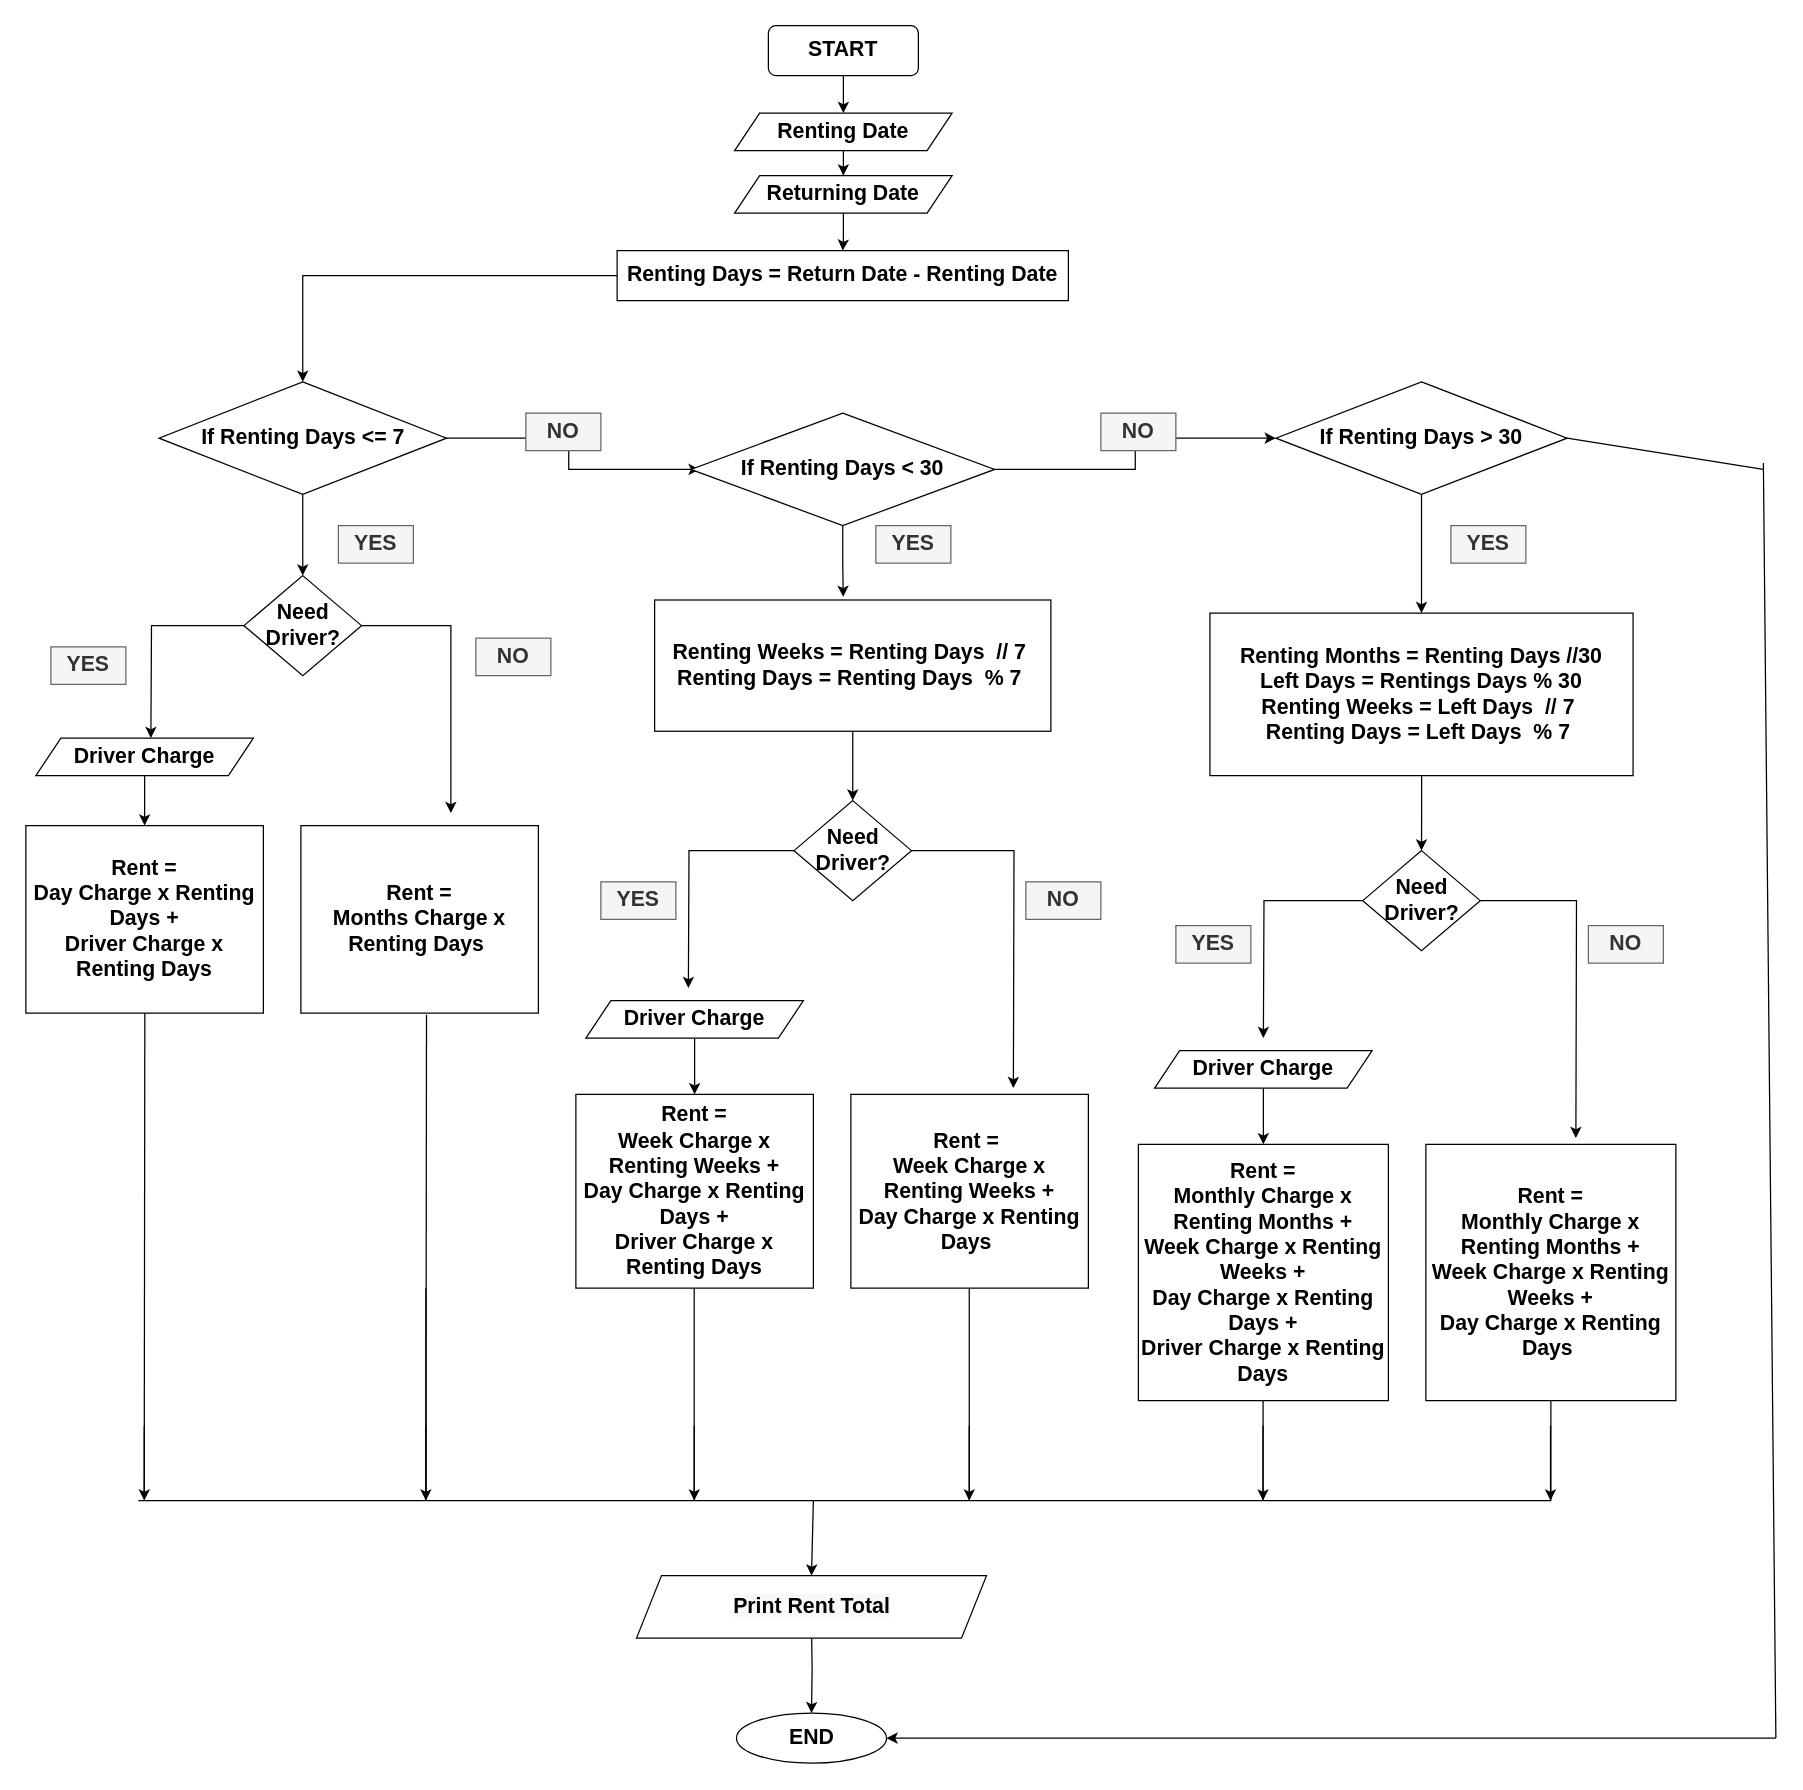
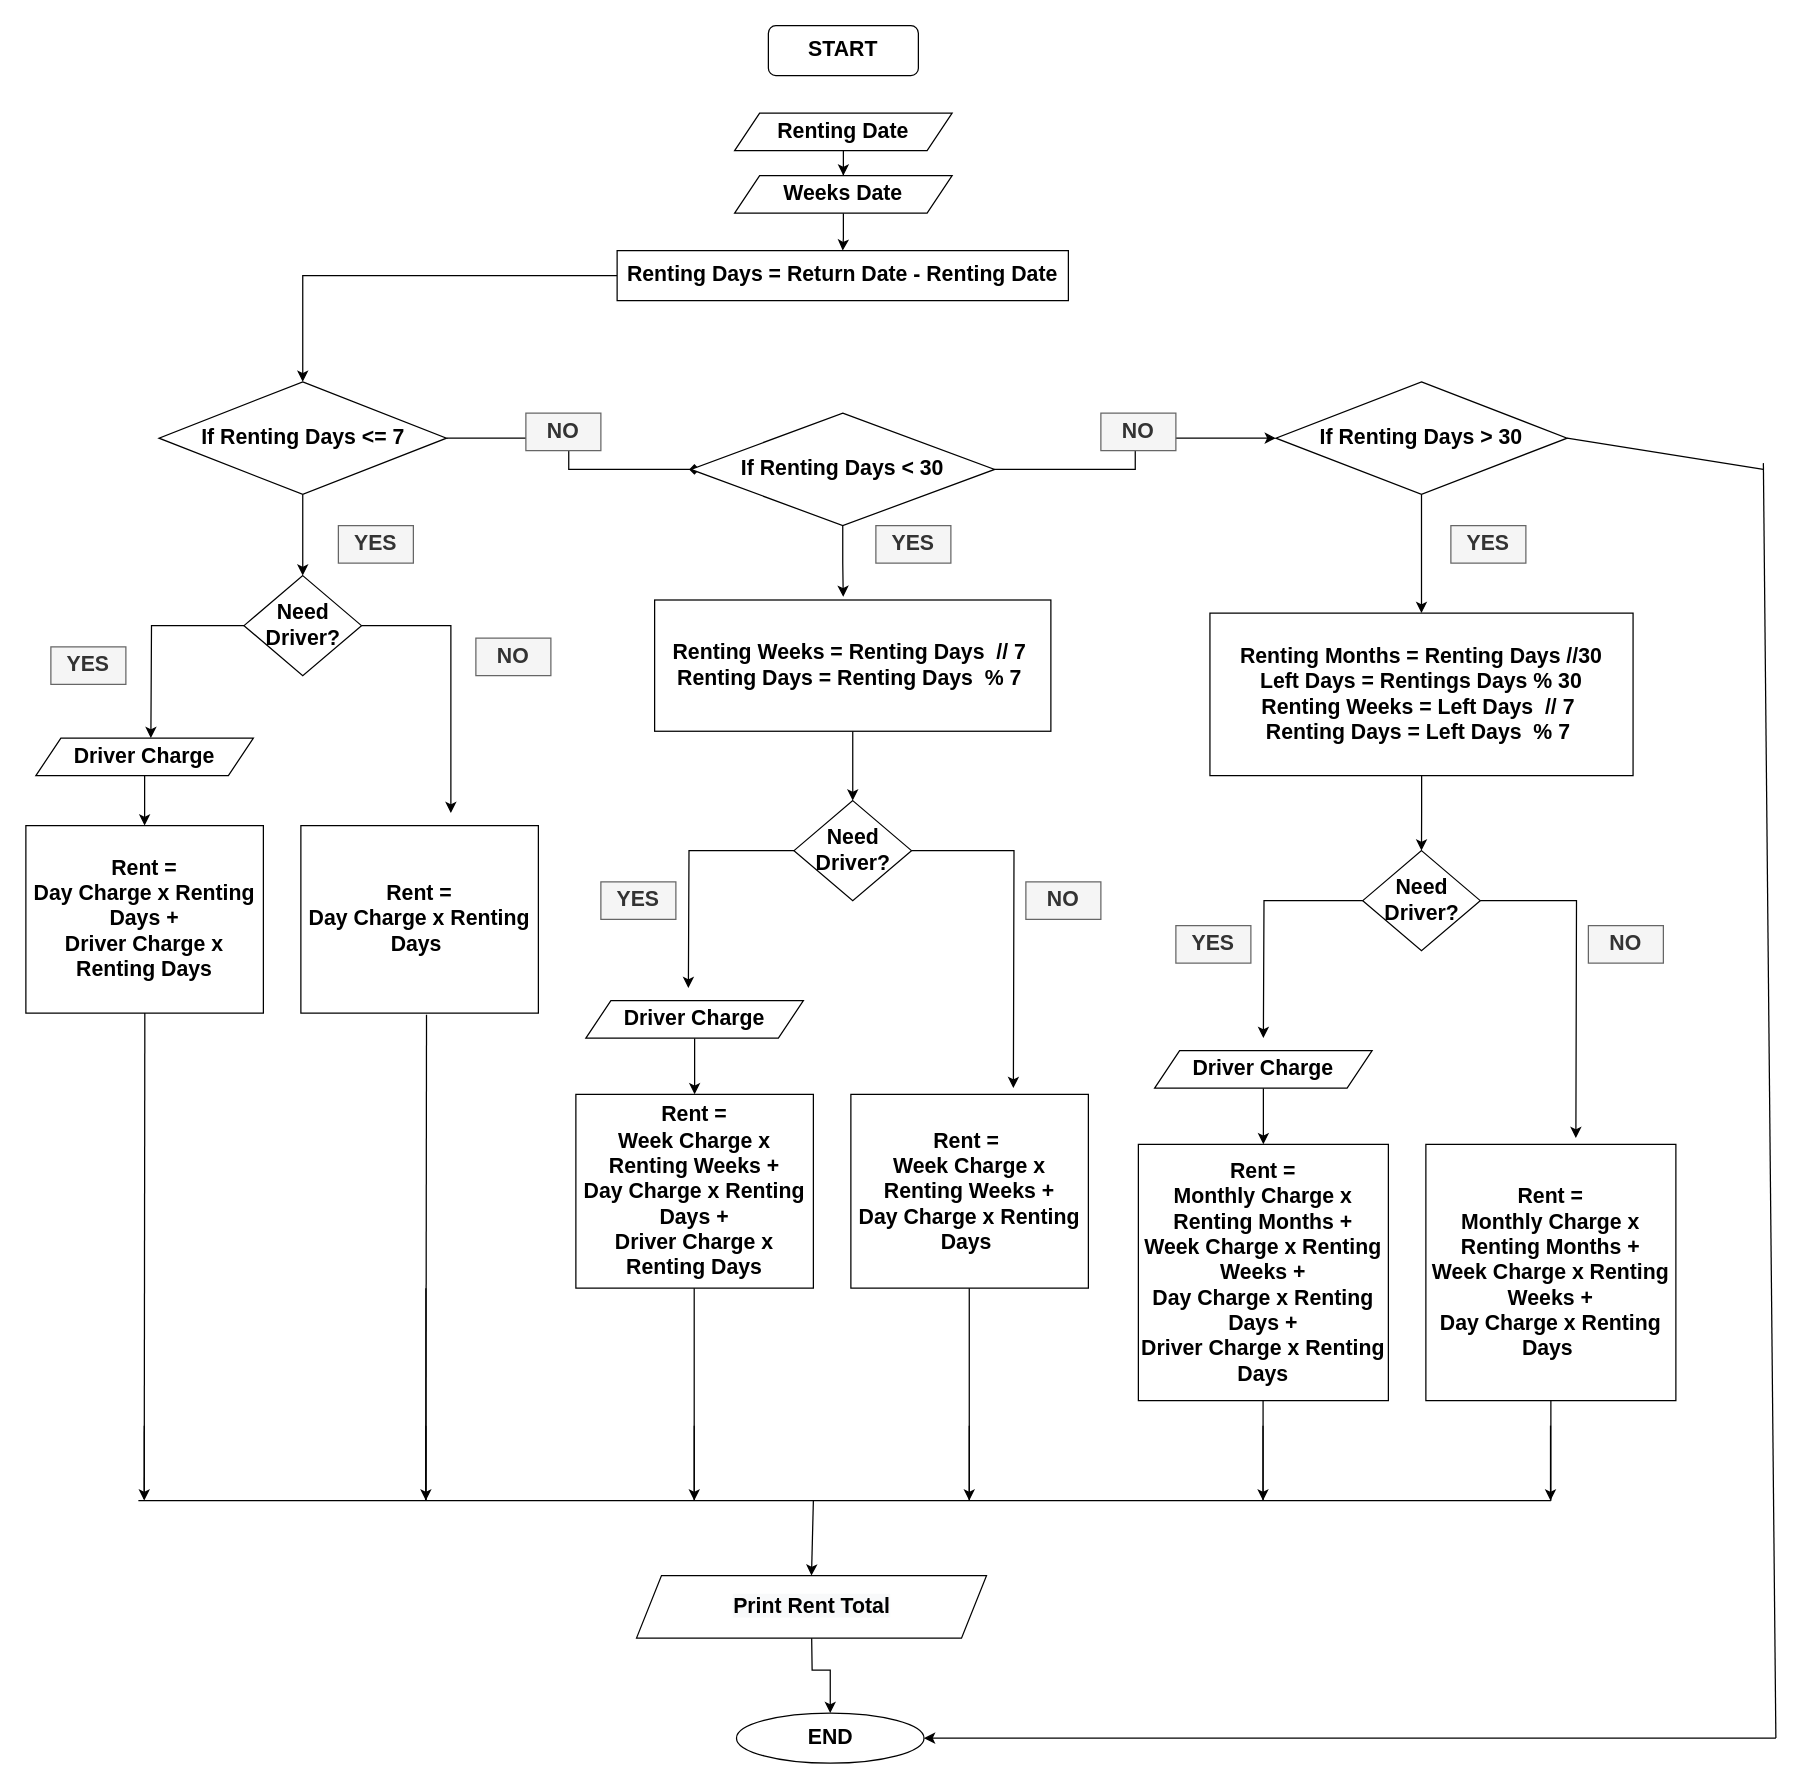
(843, 99) -> none
(843, 194) -> (843, 194)
(689, 469) -> (689, 469)
(419, 919) -> (419, 919)
(811, 1738) -> (830, 1738)
